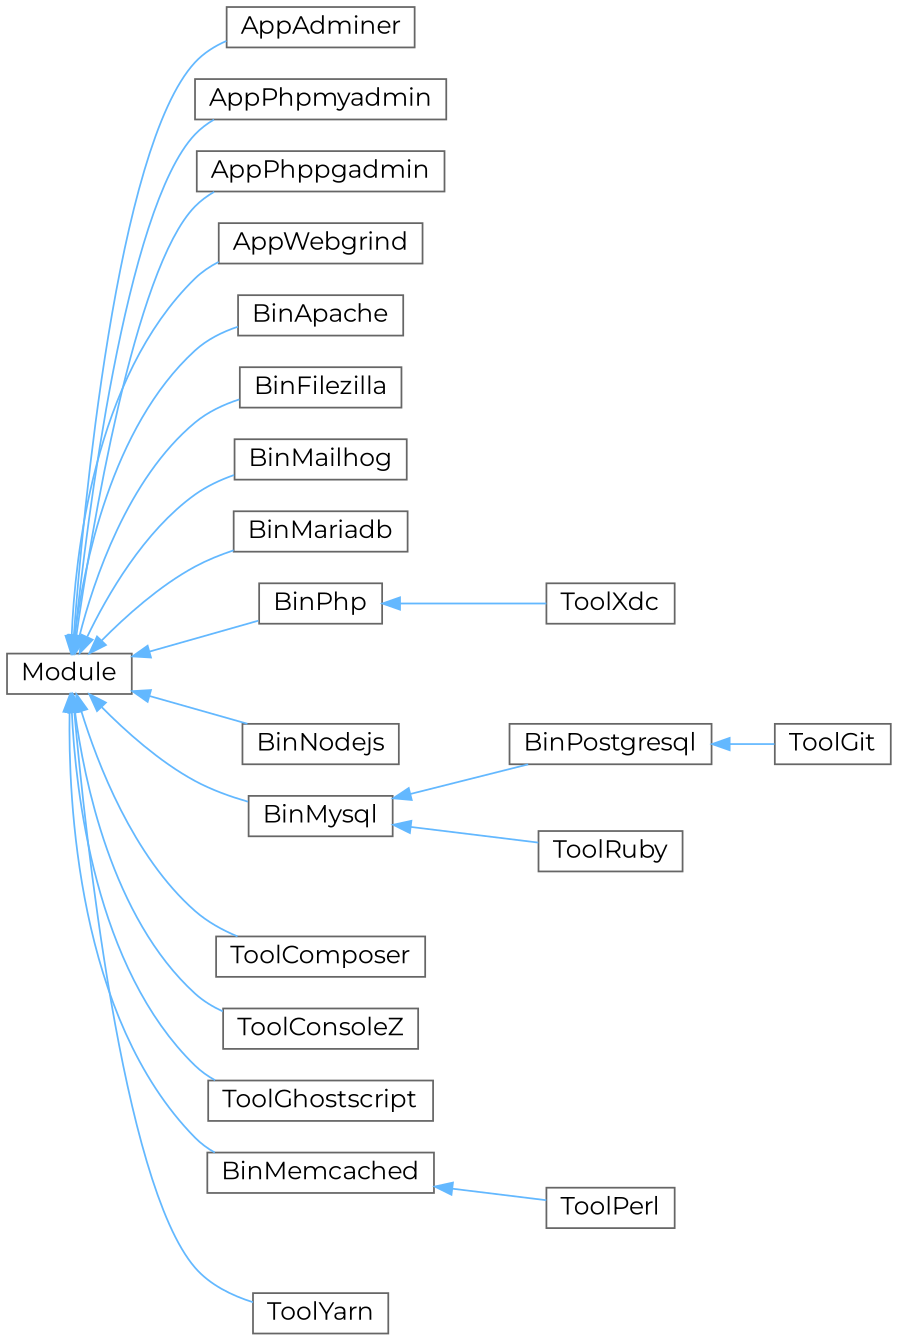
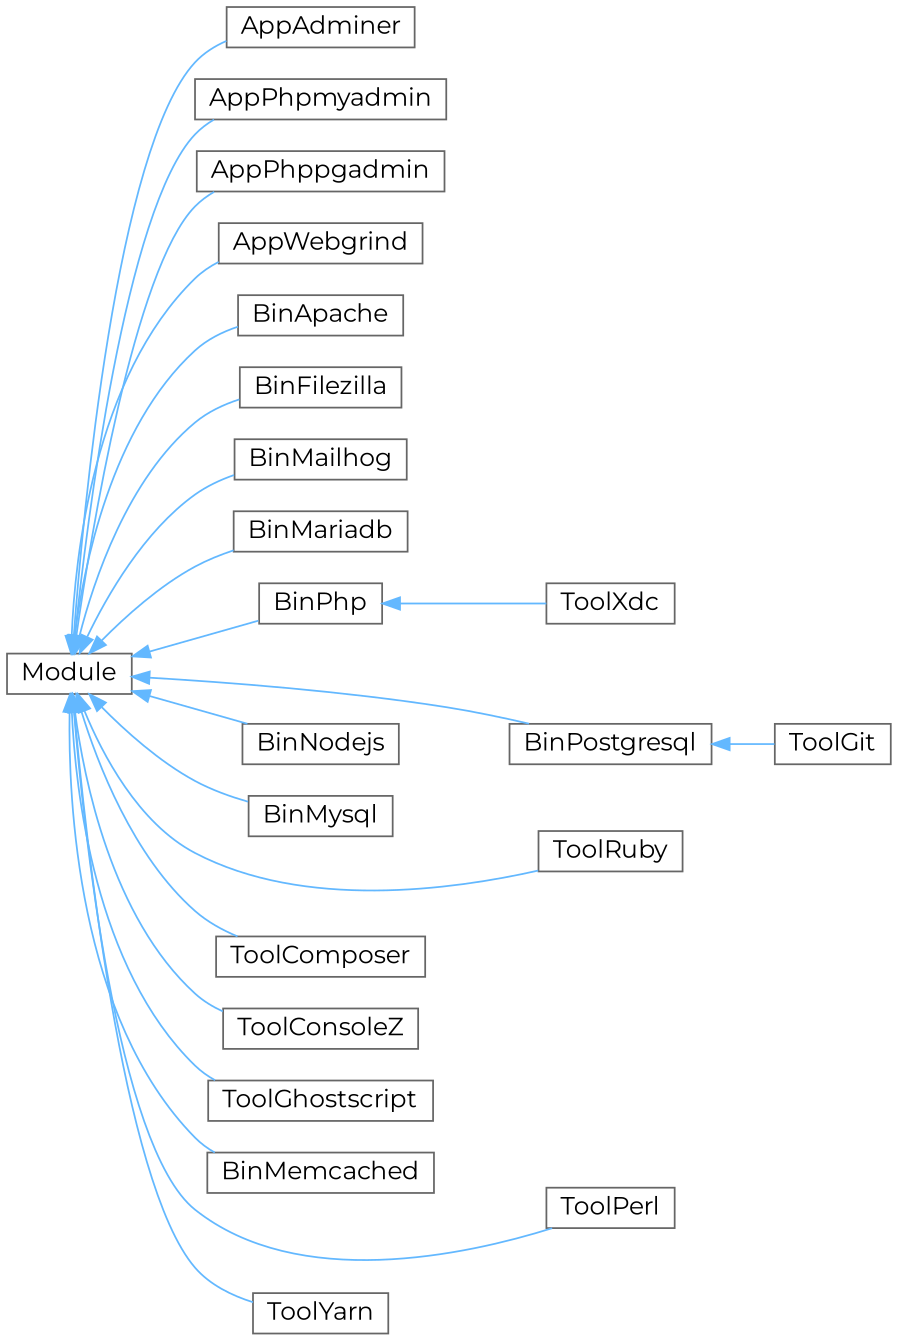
(469, 779) -> (340, 693)
(475, 835) -> (274, 880)
(499, 1194) -> (156, 1148)
